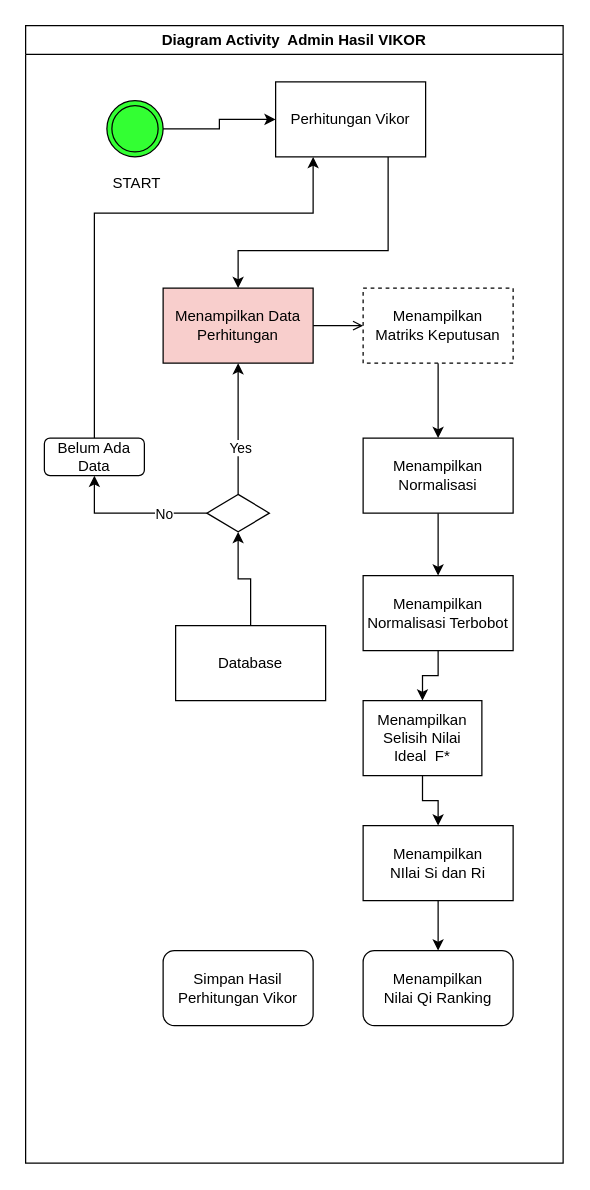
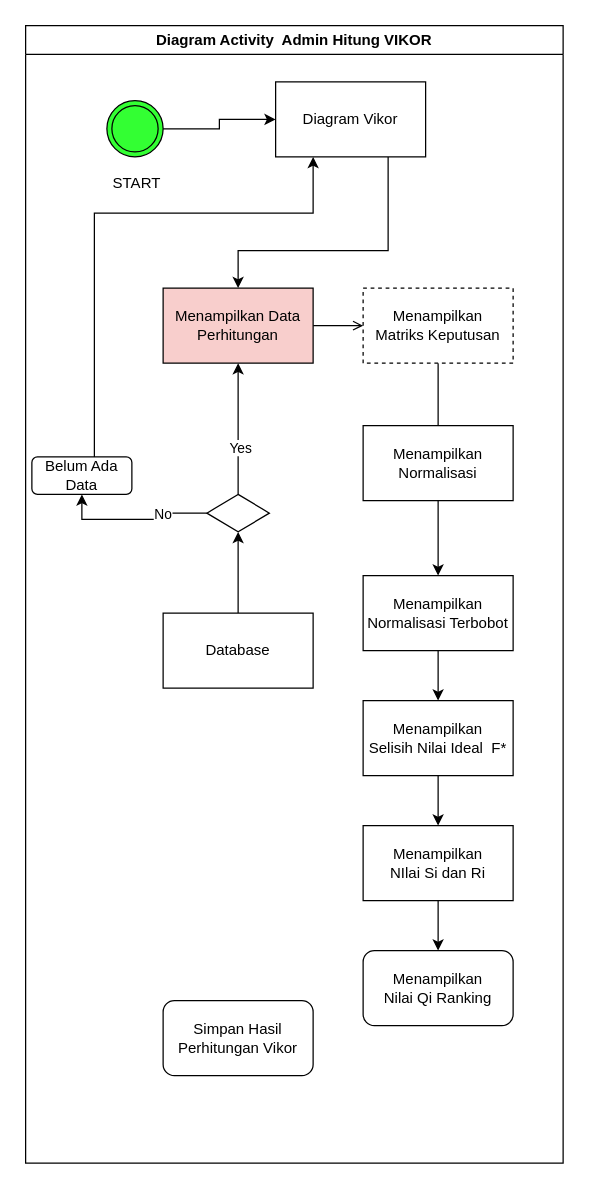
(294, 41) -> (294, 41)
(351, 119) -> (351, 119)
(94, 457) -> (82, 476)
(438, 476) -> (438, 463)
(251, 663) -> (238, 651)
(423, 738) -> (438, 738)
(238, 988) -> (238, 1038)
